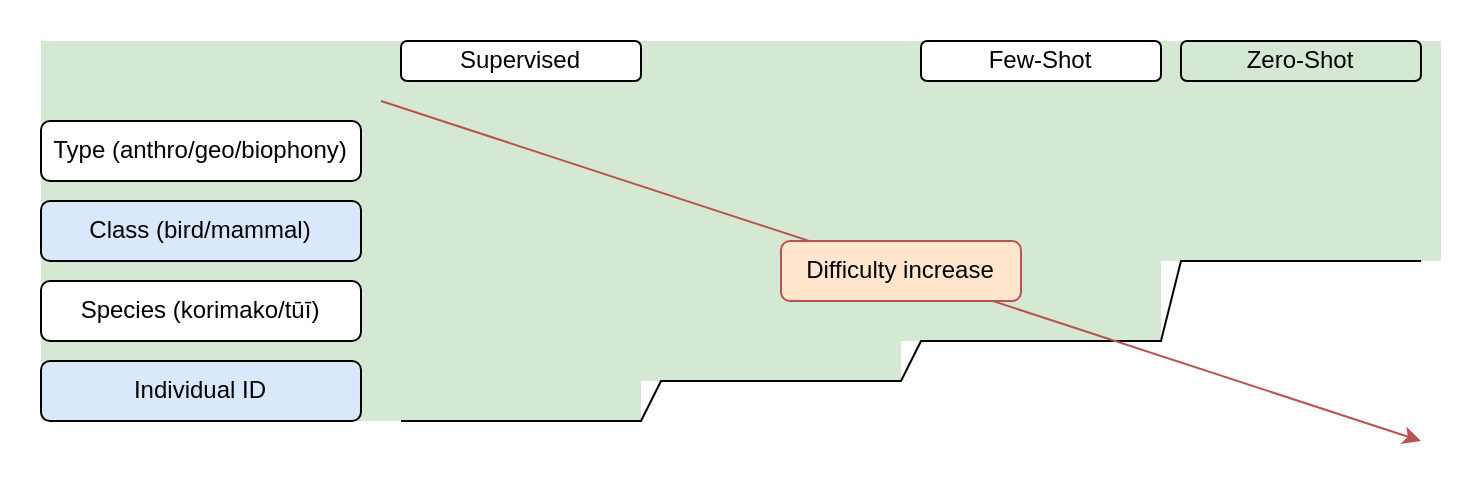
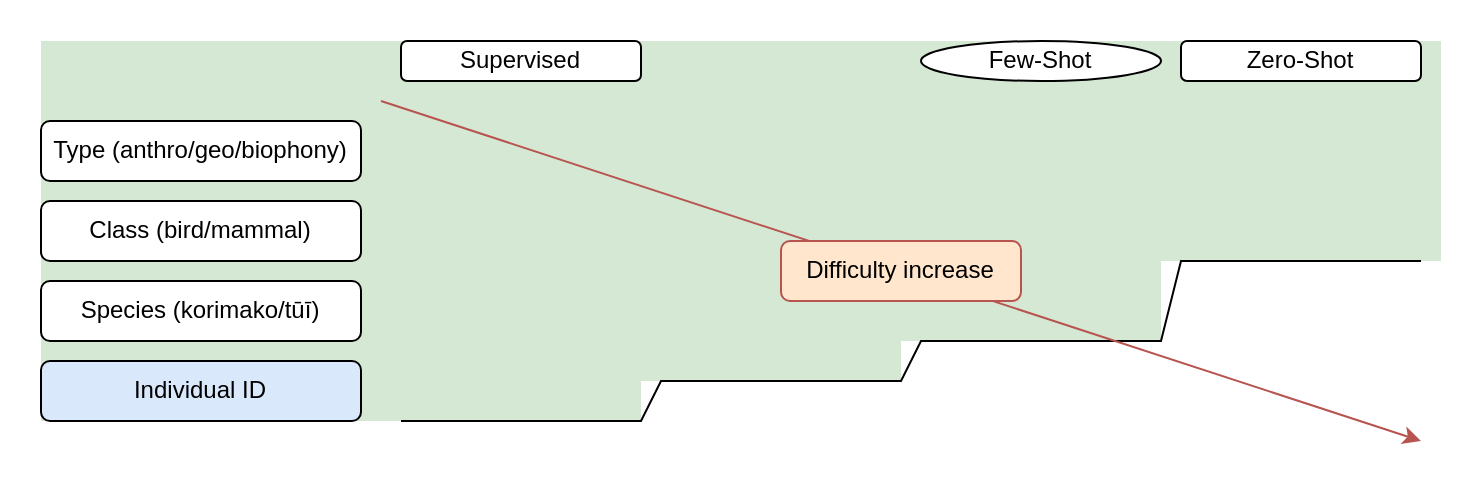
(1041, 61) -> (1041, 61)
(1301, 61) -> (1301, 61)
(201, 231) -> (201, 231)
